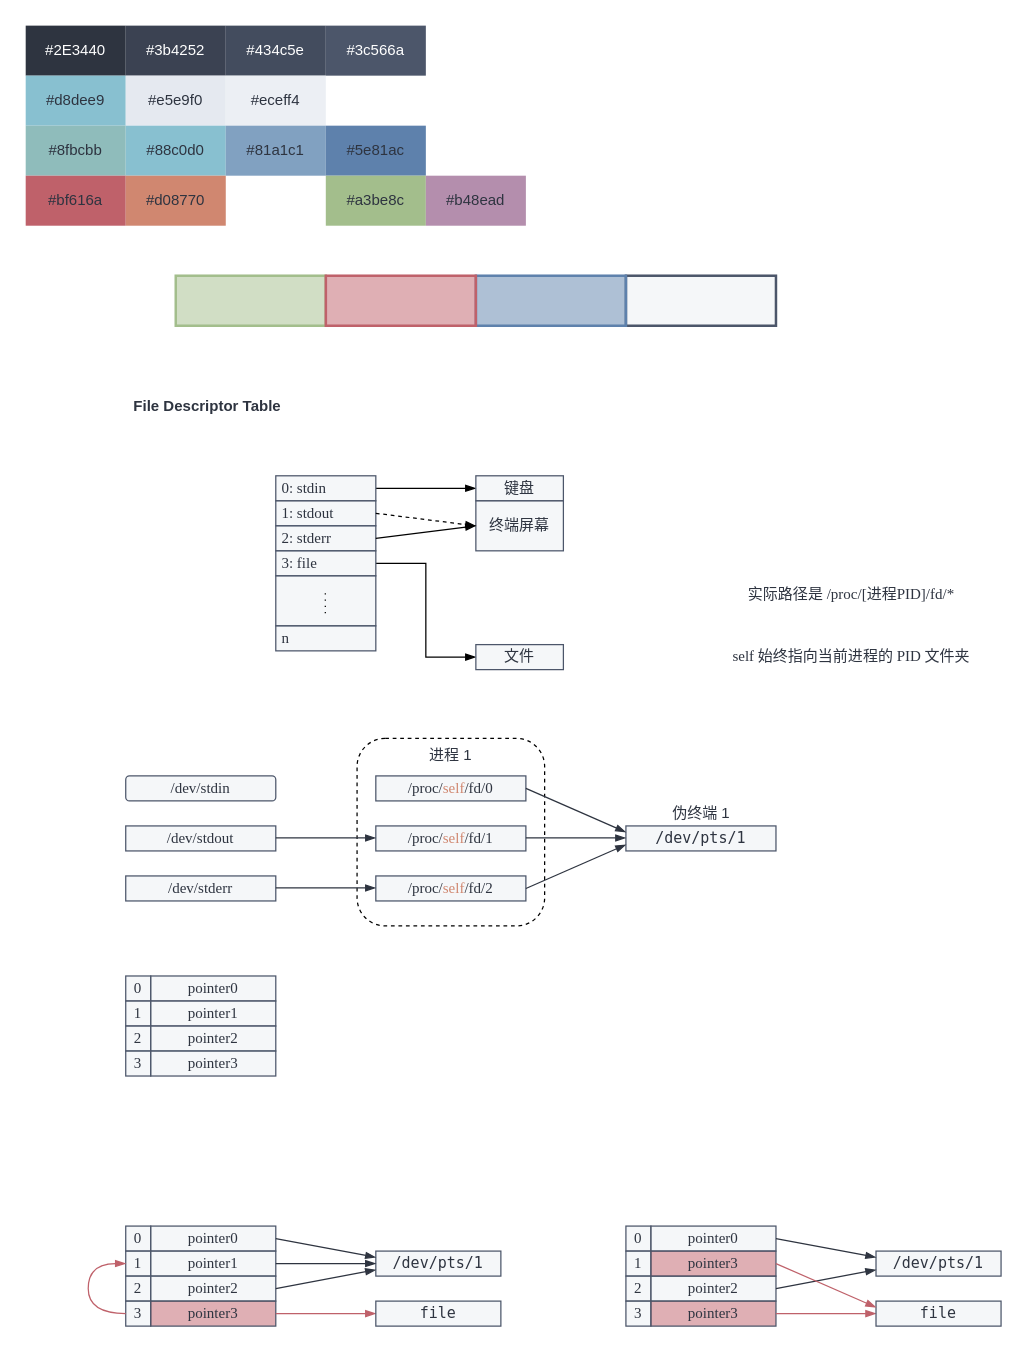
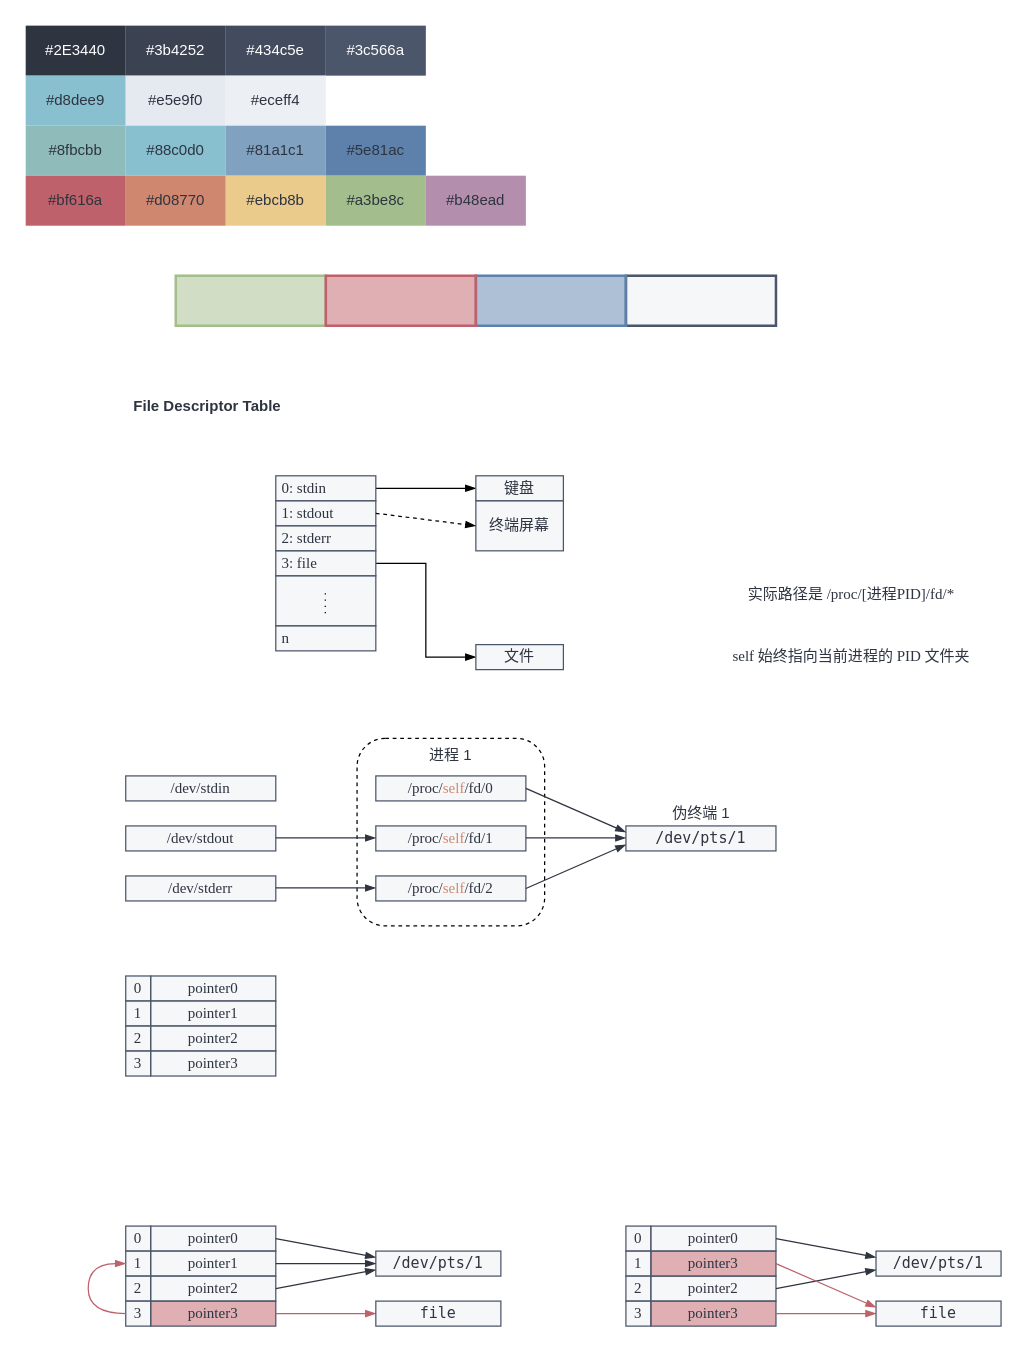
none -> (276, 201)
(421, 533) -> none
(201, 788) -> (201, 788)
